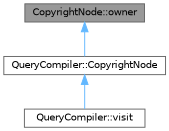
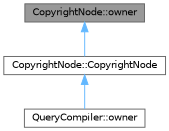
(85, 66) -> (85, 66)
(85, 118) -> (85, 118)
